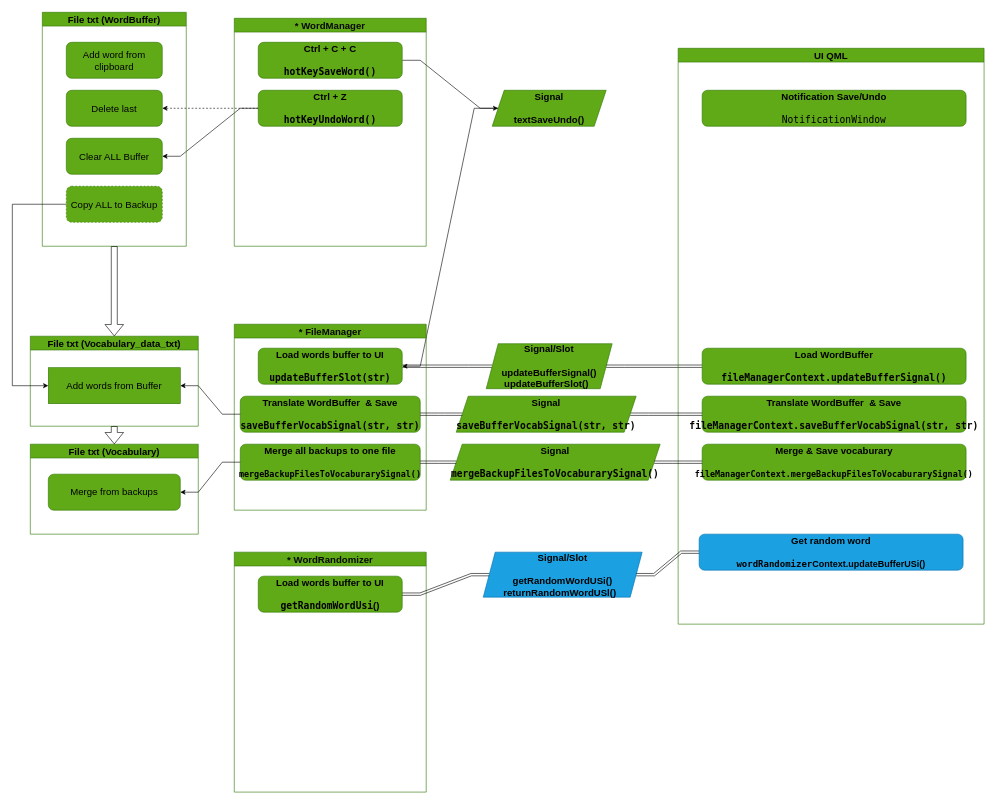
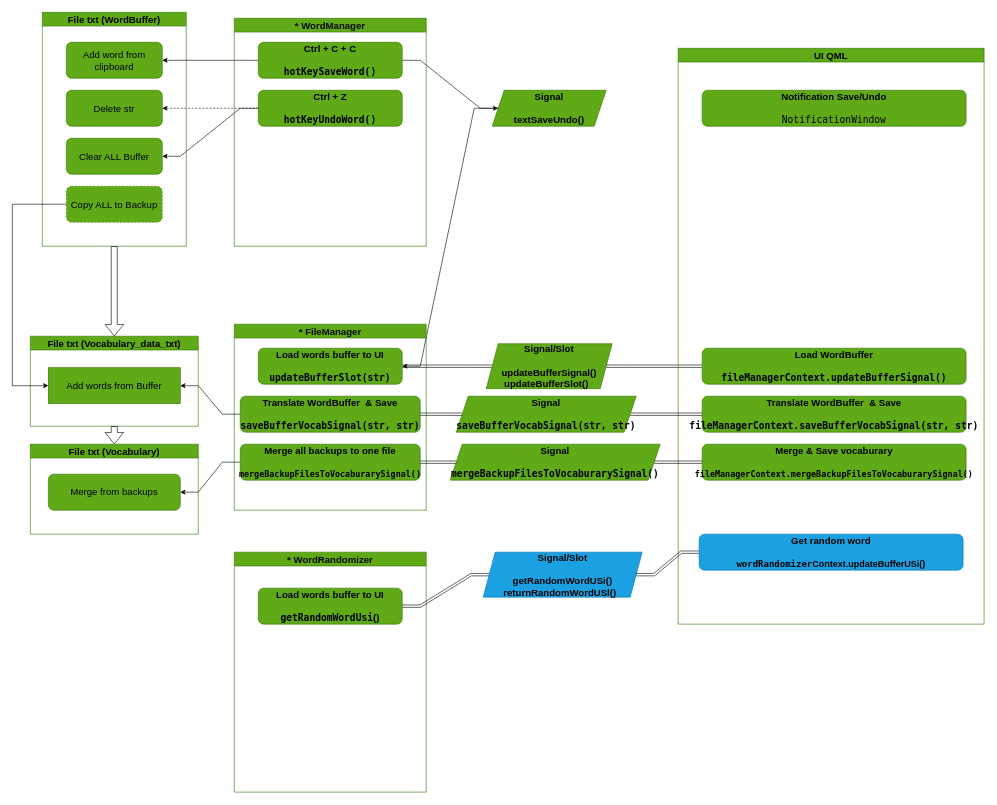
none -> (167, 60)
(114, 108) -> (114, 108)
(330, 594) -> (330, 606)
